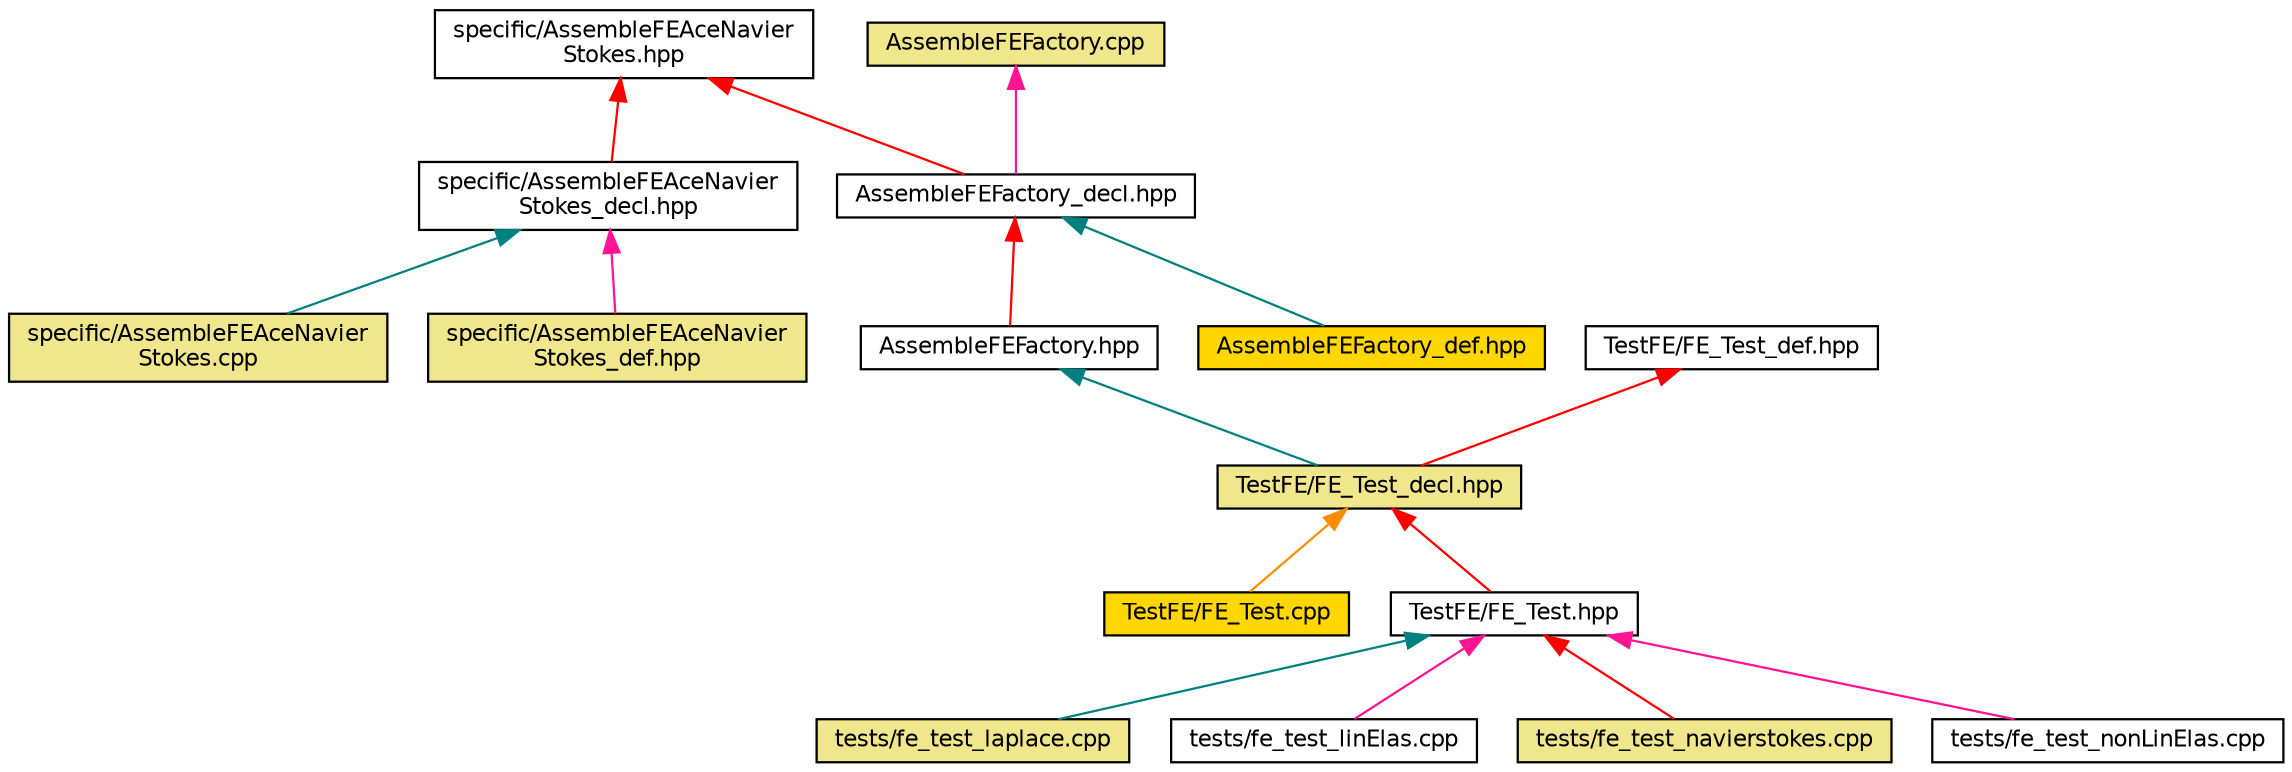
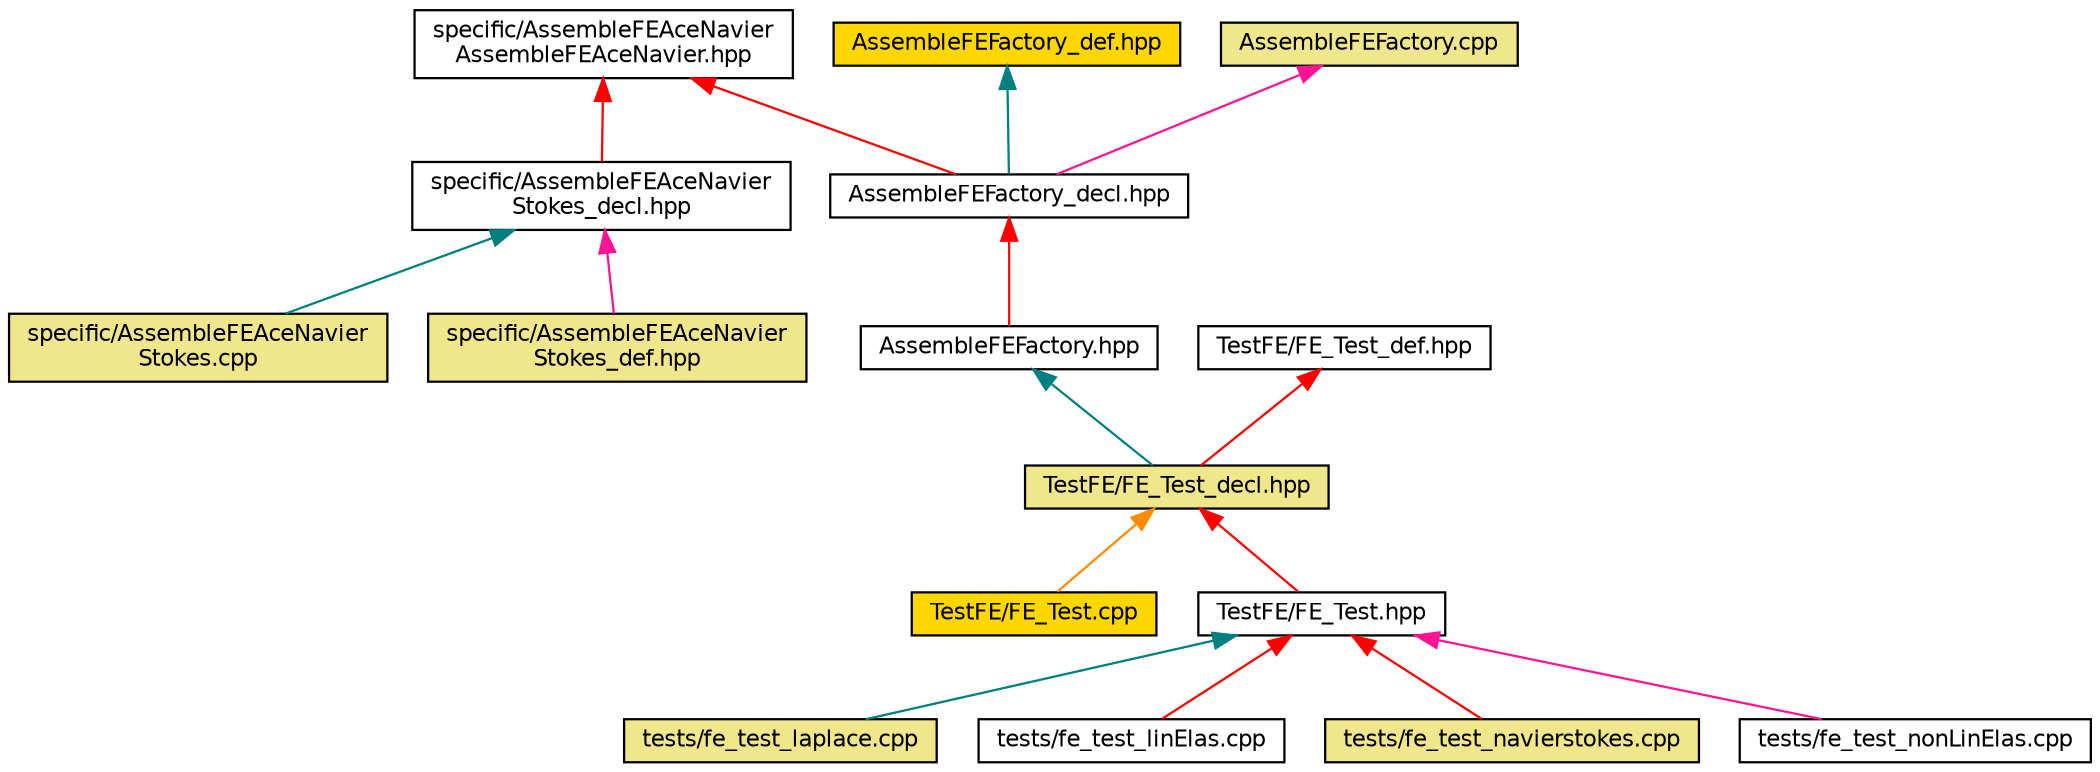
(624, 44) -> (604, 44)
(1204, 276) -> (1008, 132)
(1410, 683) -> (1217, 683)
